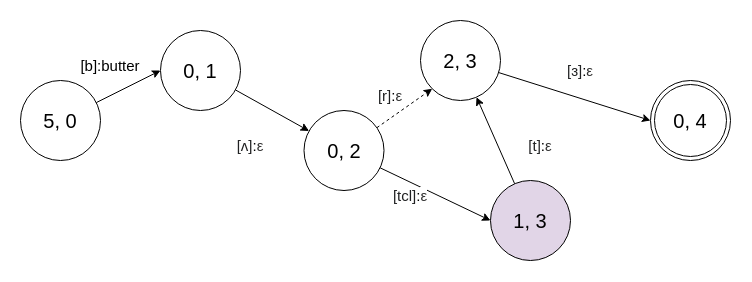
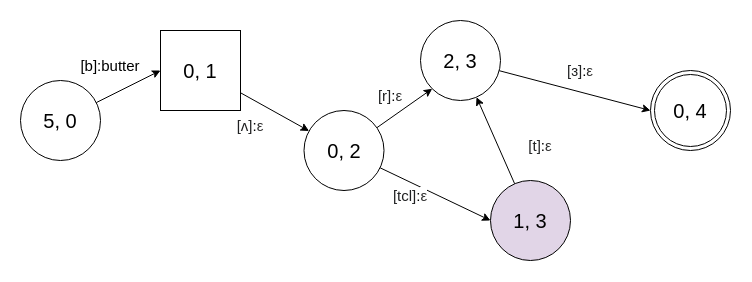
(201, 71) -> (201, 71)
(402, 110) -> (402, 110)
(691, 121) -> (691, 111)
(251, 146) -> (251, 126)
